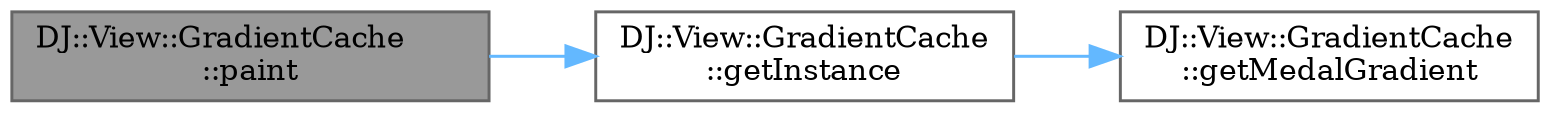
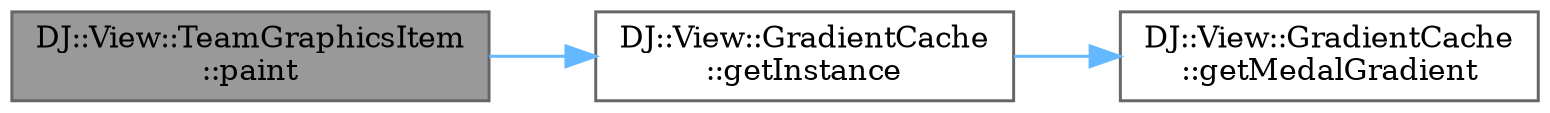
(250, 56) -> (250, 56)
